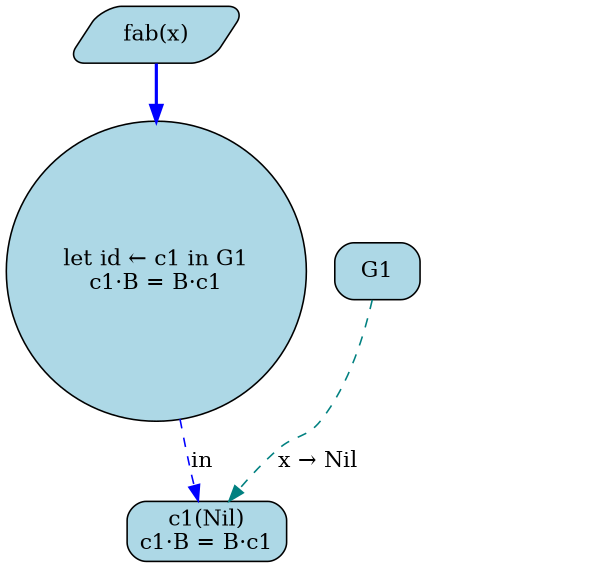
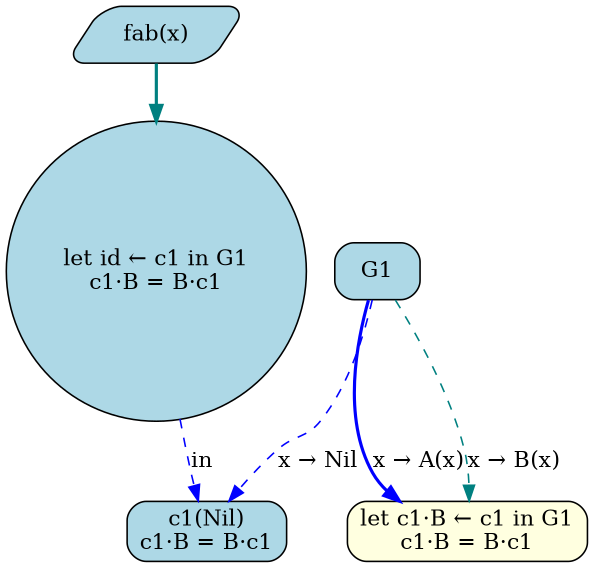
(156, 84) -> (156, 84)
(328, 411) -> (328, 411)
none -> (467, 531)
